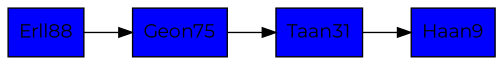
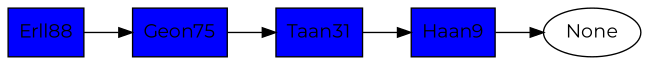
none -> (592, 32)
